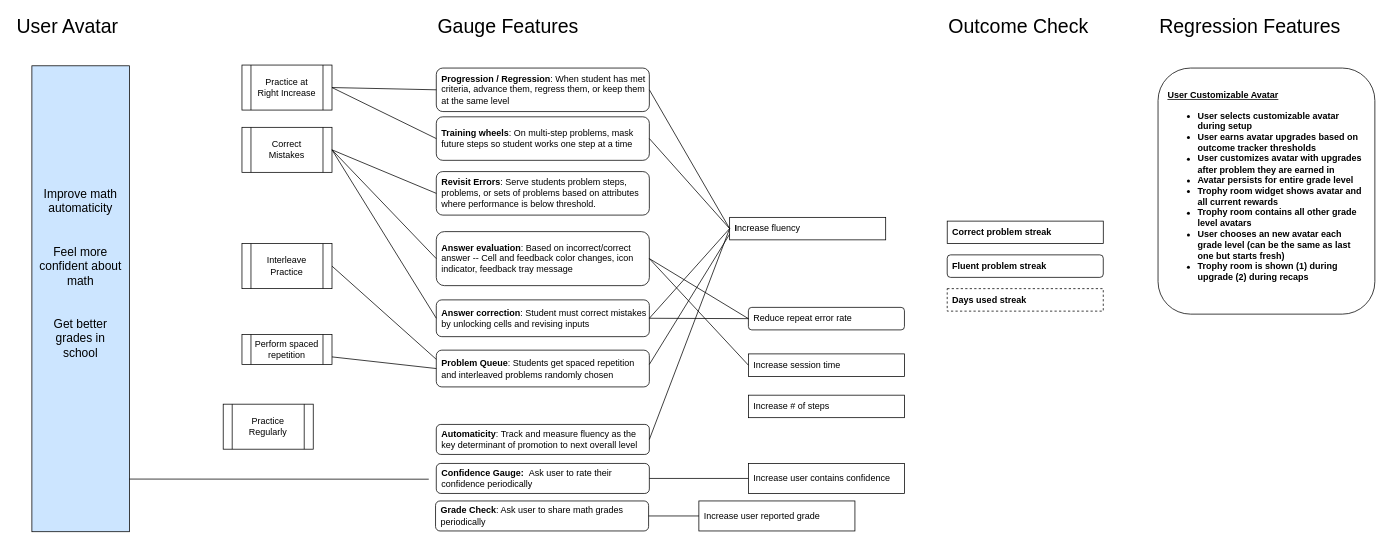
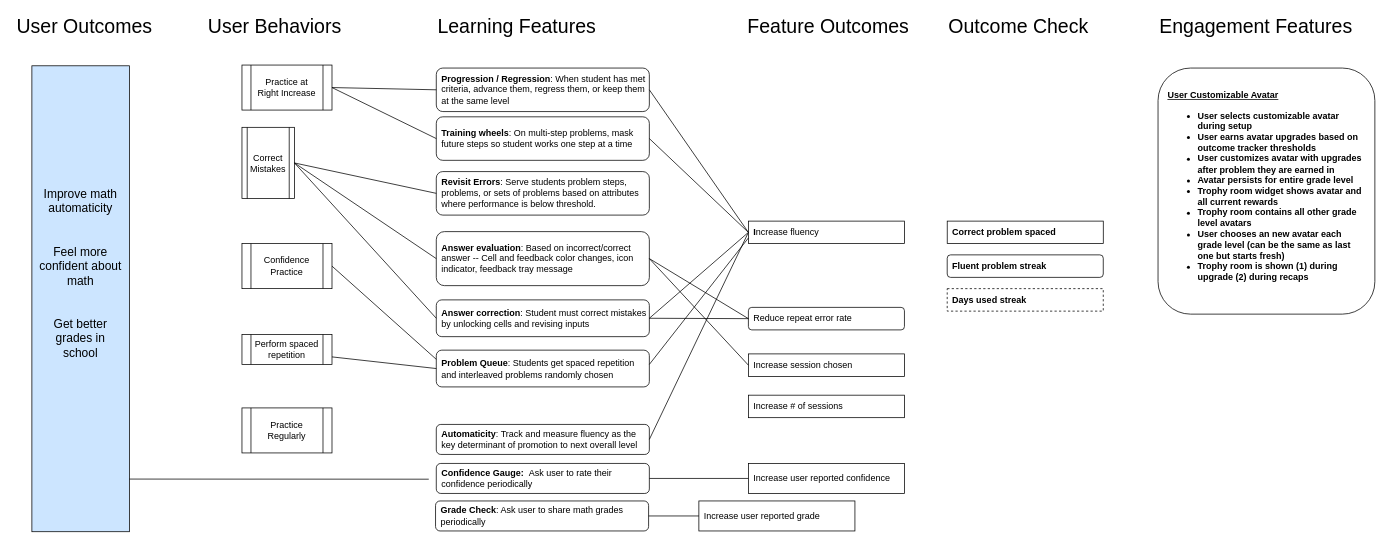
(74, 27) -> (85, 27)
none -> (297, 27)
(512, 27) -> (525, 27)
none -> (831, 27)
(1258, 27) -> (1260, 27)
(287, 150) -> (268, 163)
(807, 228) -> (826, 232)
(1004, 232) -> (1004, 232)
(287, 266) -> (287, 266)
(802, 365) -> (808, 365)
(798, 406) -> (804, 406)
(268, 426) -> (287, 430)
(829, 478) -> (829, 478)
